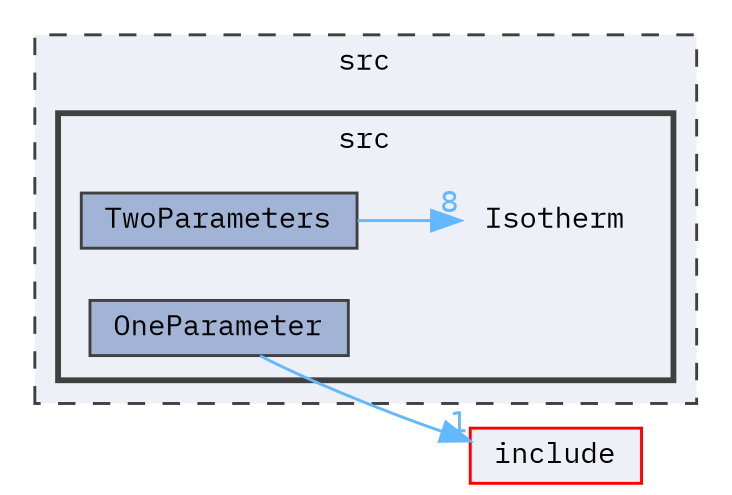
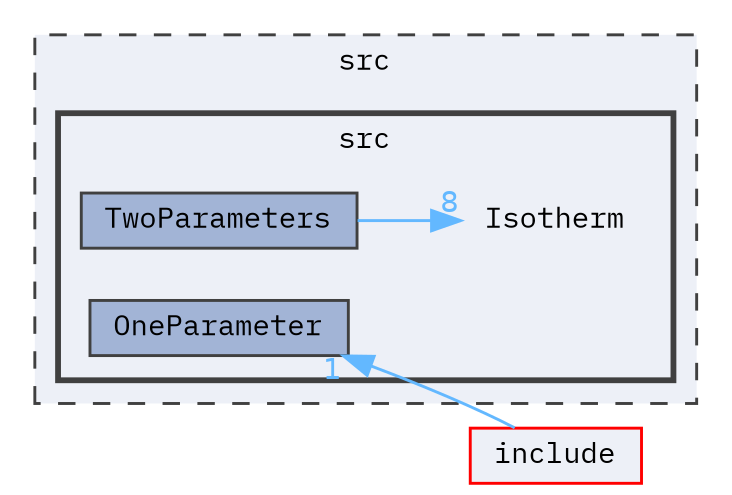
(350, 396) -> (444, 395)
